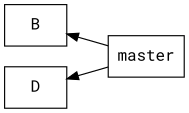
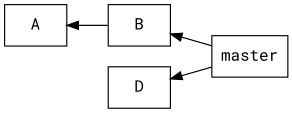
none -> (36, 25)
